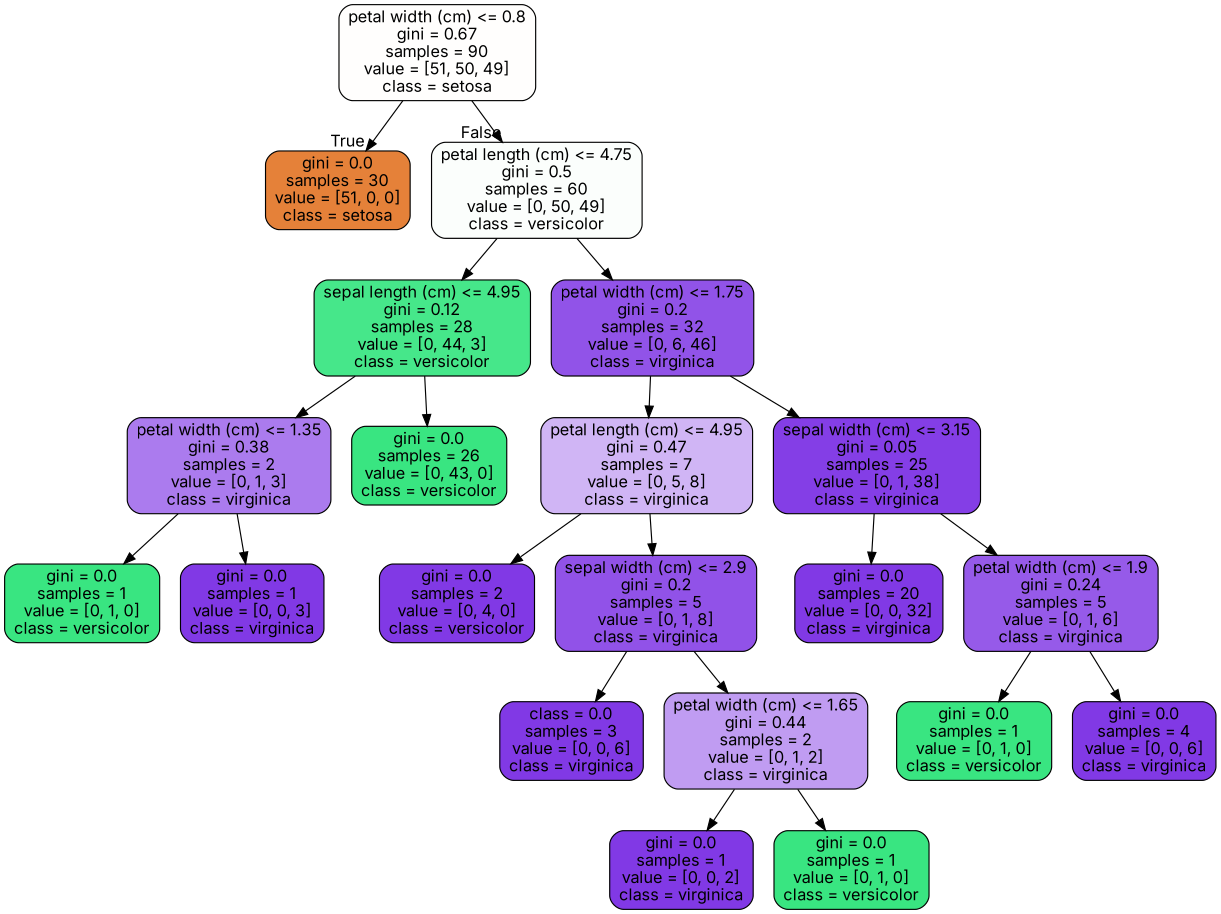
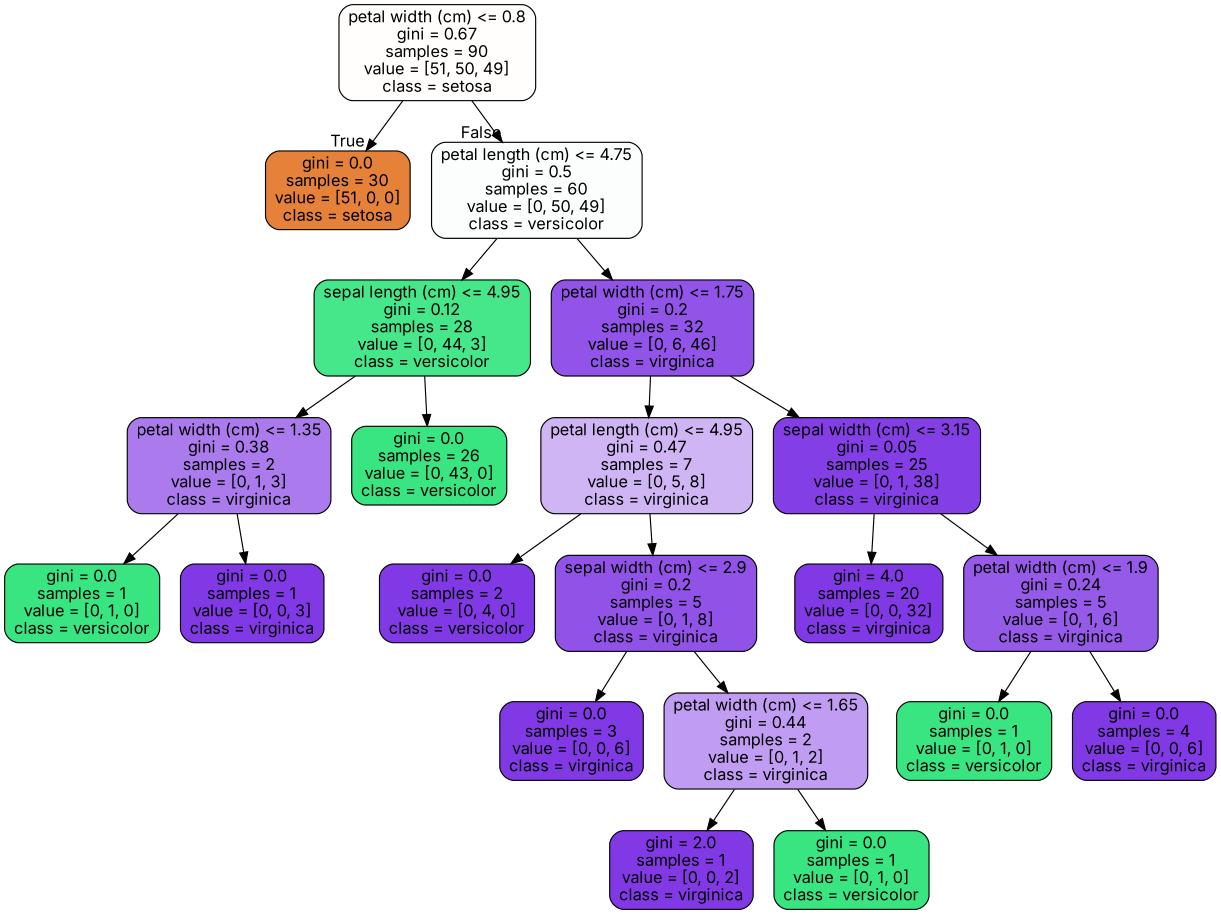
(869, 603) -> (869, 603)
(572, 741) -> (572, 741)
(681, 870) -> (681, 870)
